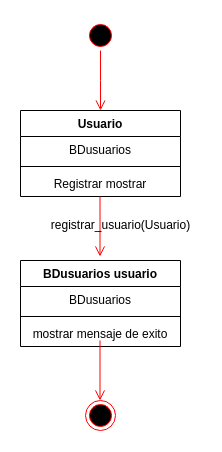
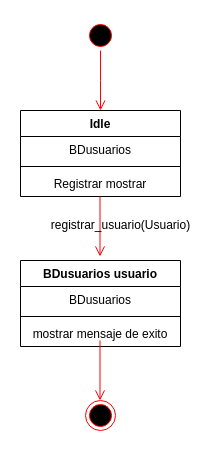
(101, 125) -> (101, 125)
